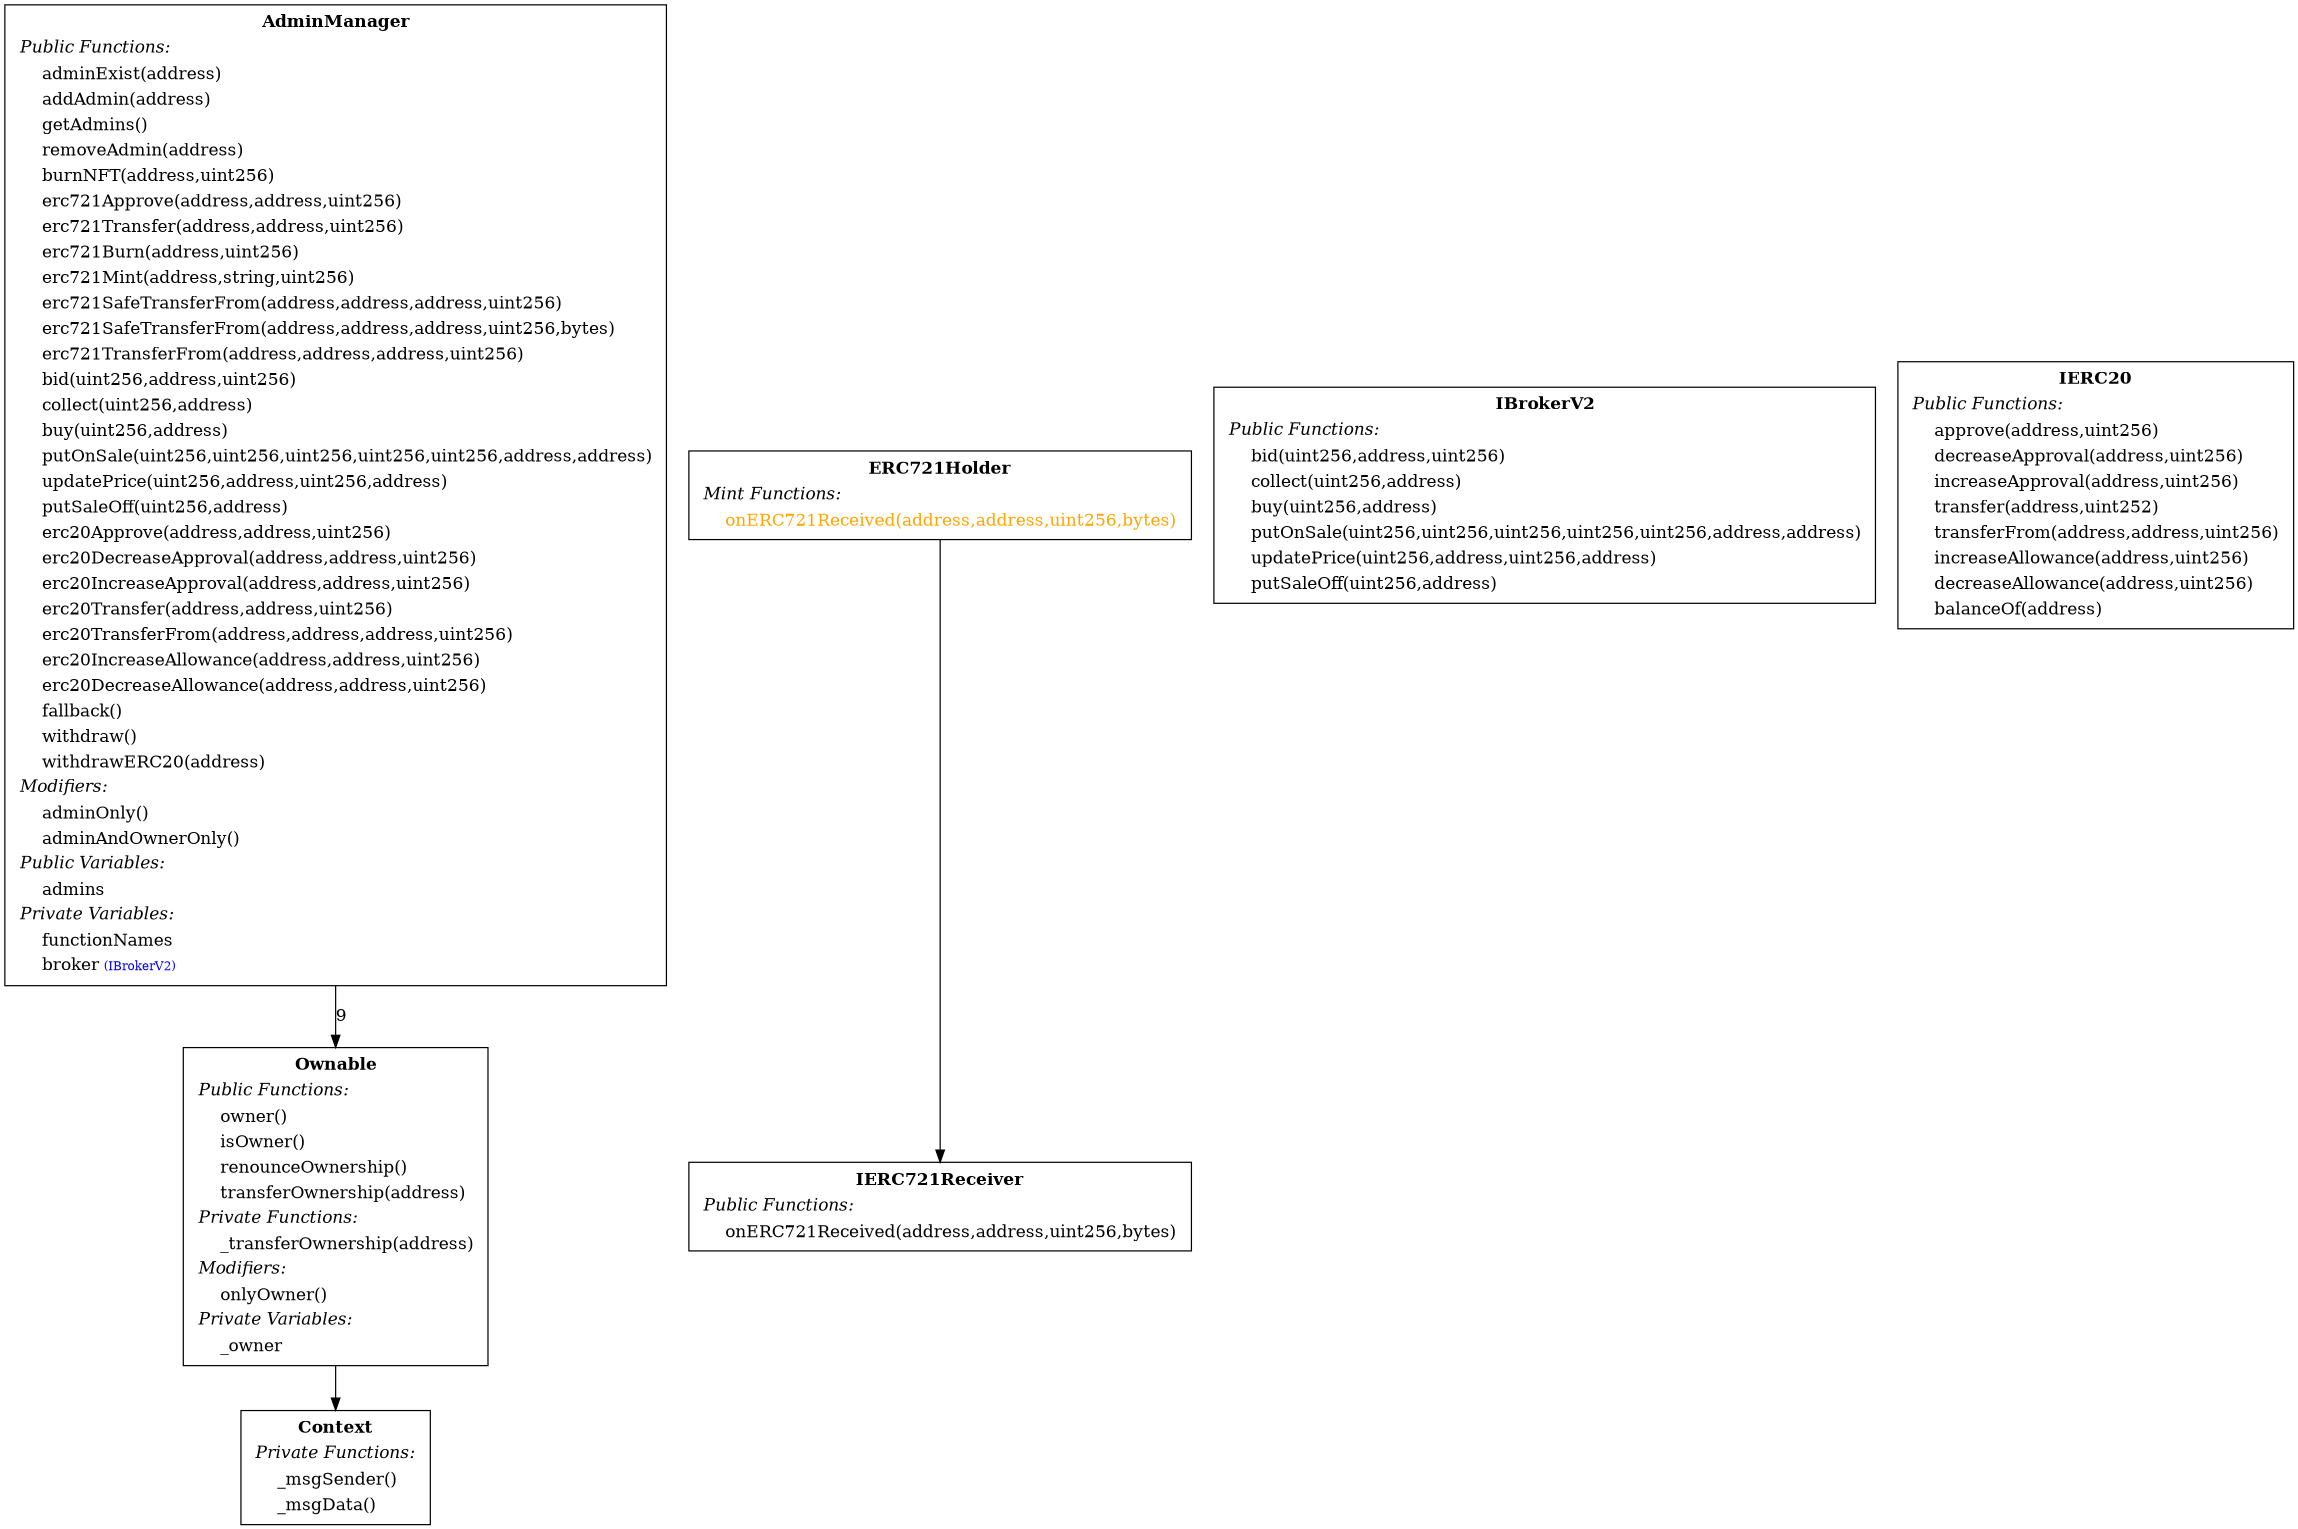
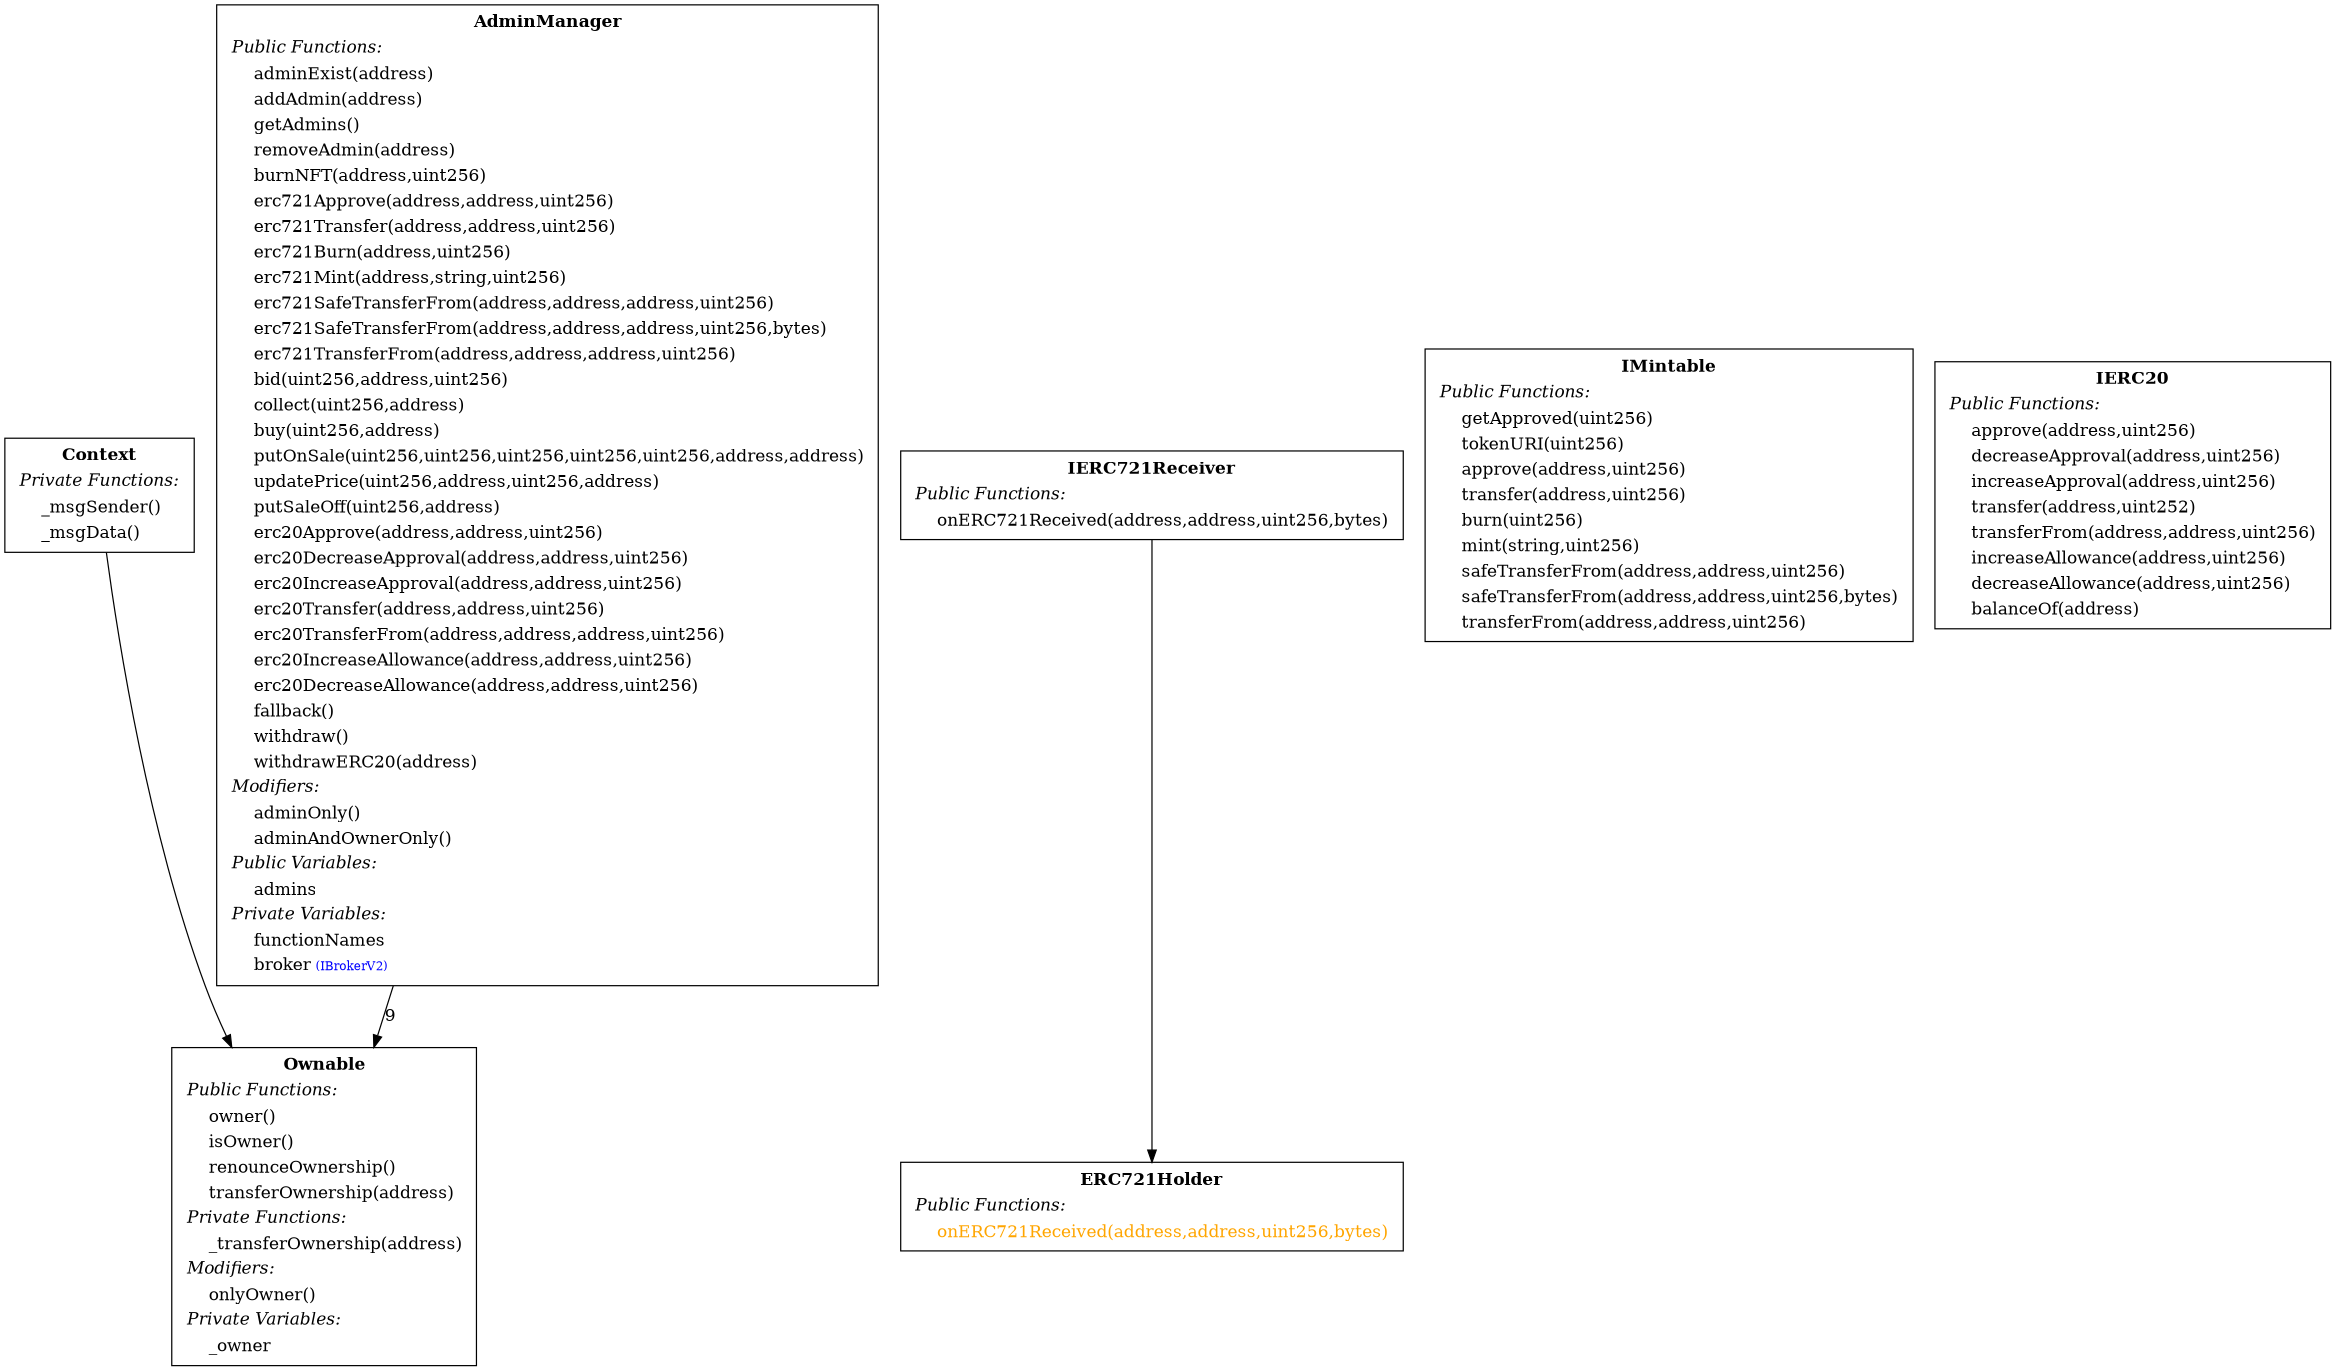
(773, 494) -> (991, 1205)
(1545, 495) -> none
none -> (1669, 495)
(940, 845) -> (1152, 845)
(336, 1382) -> (151, 799)
